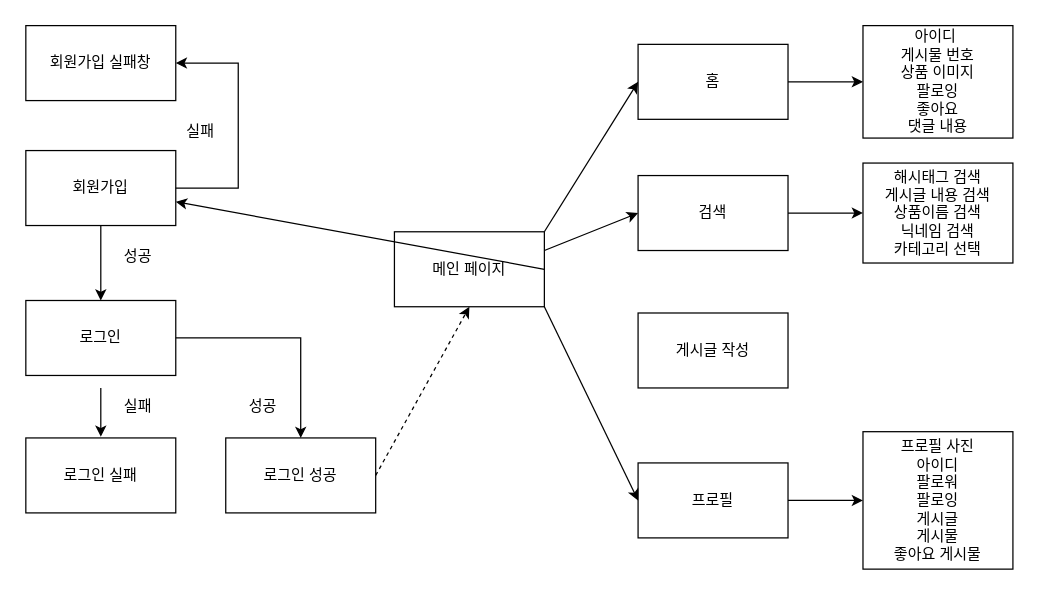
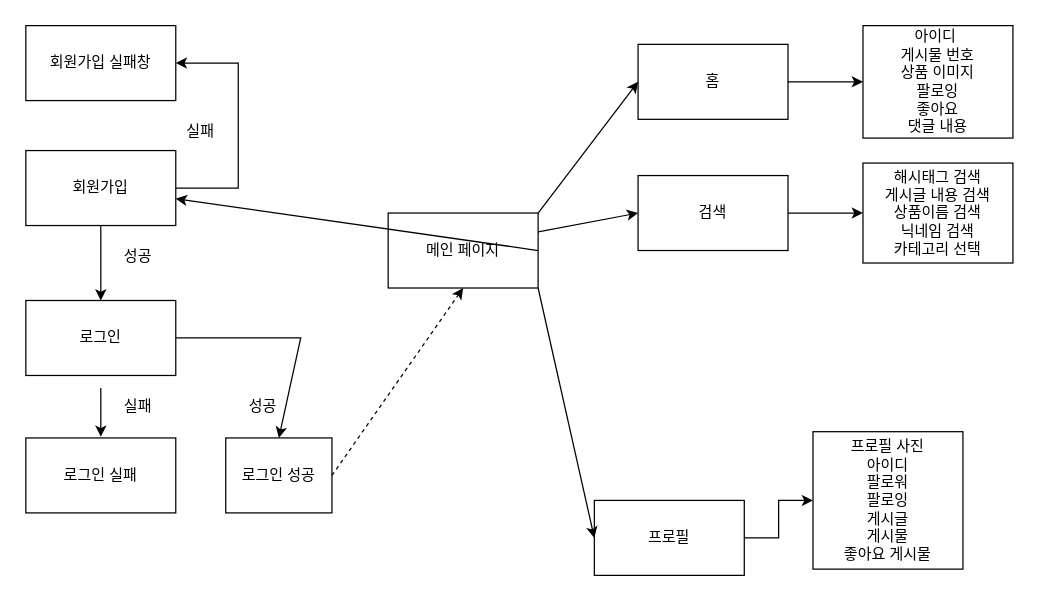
(469, 269) -> (463, 251)
(713, 351) -> none
(301, 476) -> (279, 476)
(713, 501) -> (669, 538)
(938, 501) -> (888, 501)
